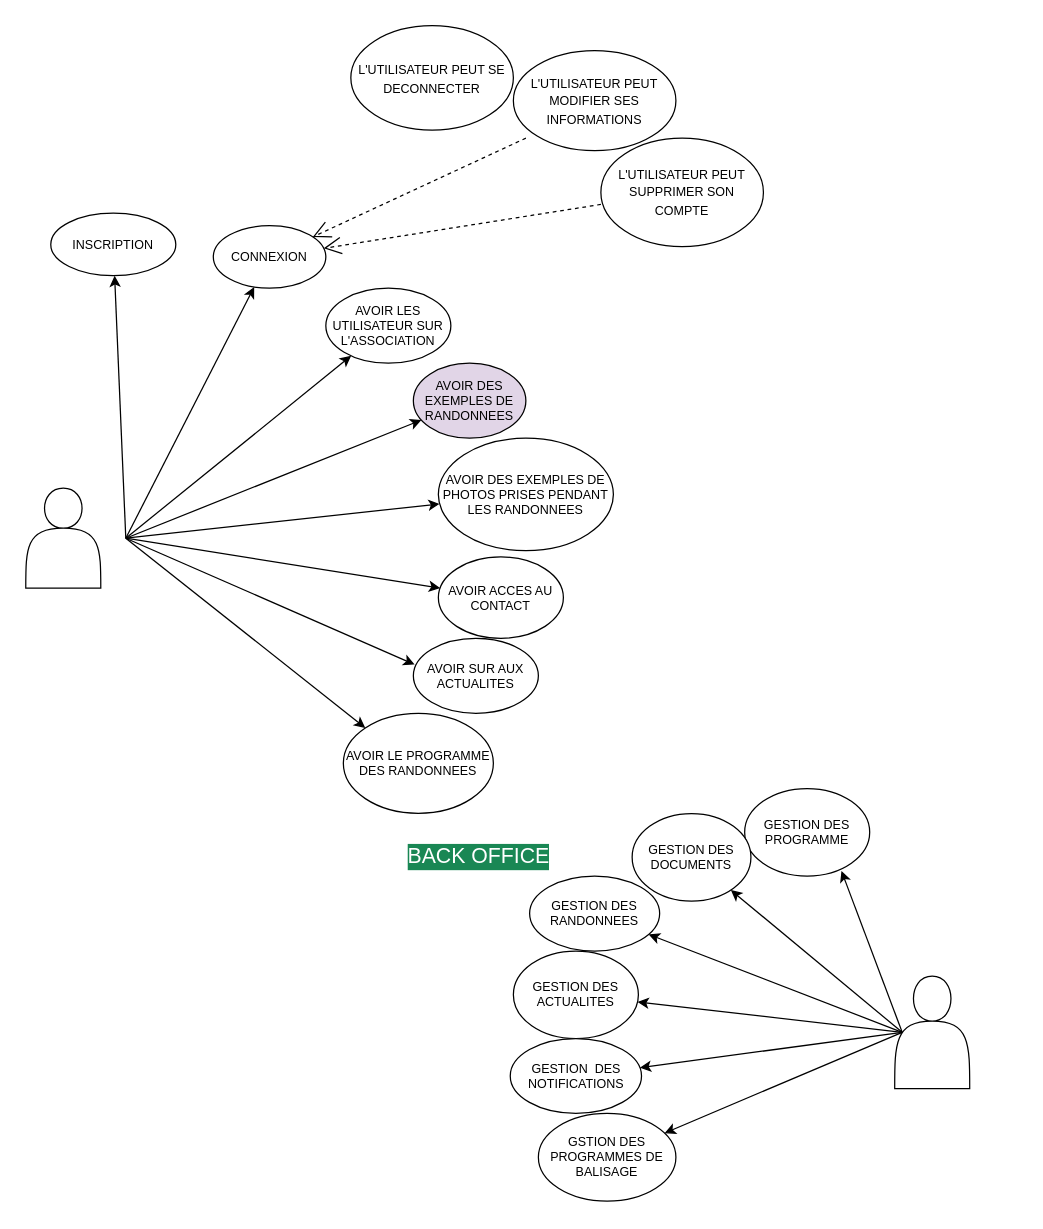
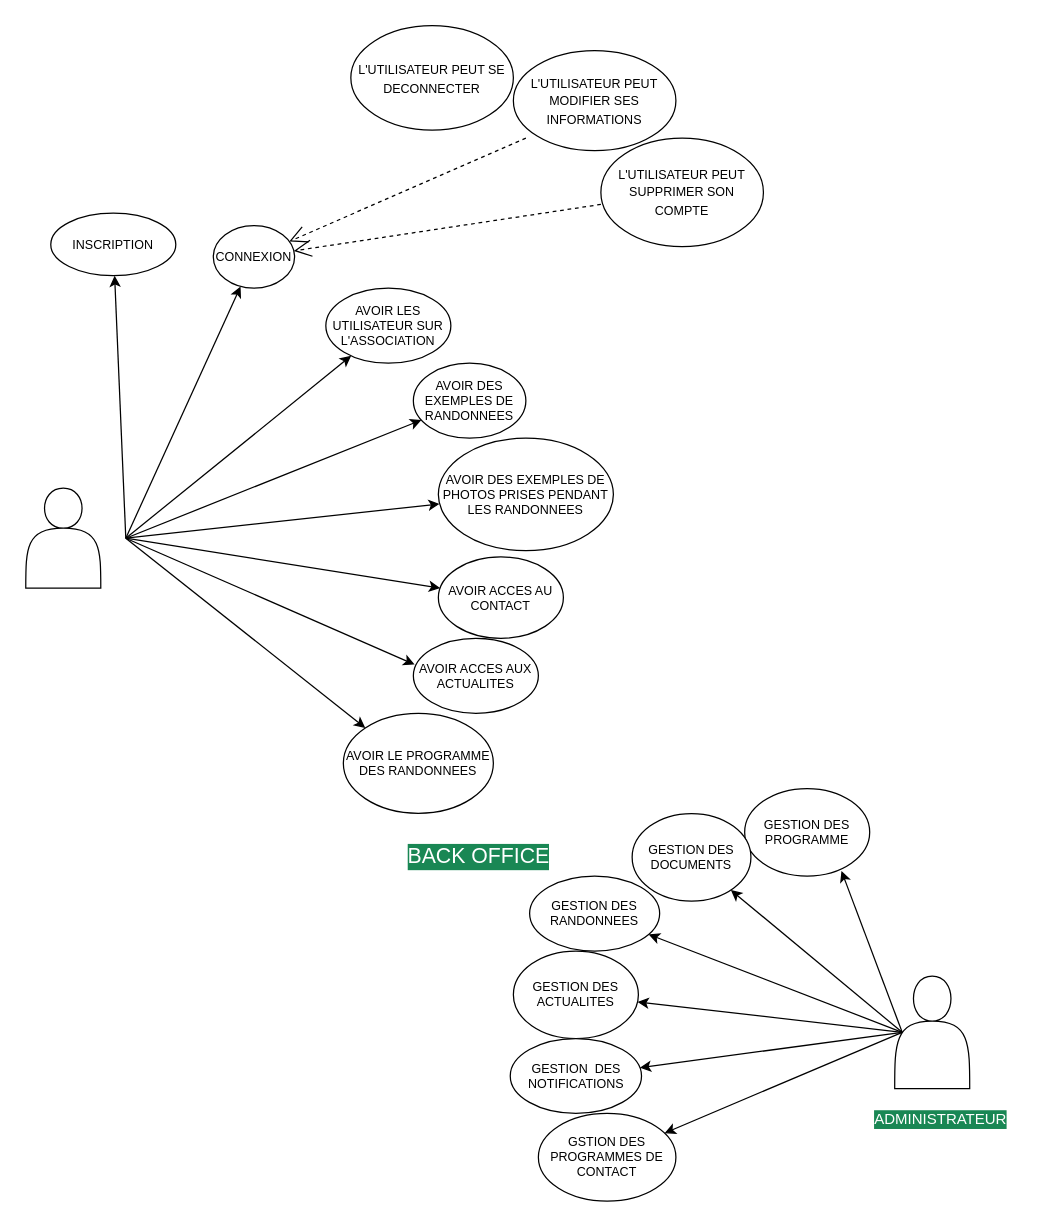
(269, 257) -> (254, 257)
(469, 401) -> (469, 401)
(476, 676) -> (476, 676)
none -> (941, 1119)
(607, 1157) -> (607, 1157)
